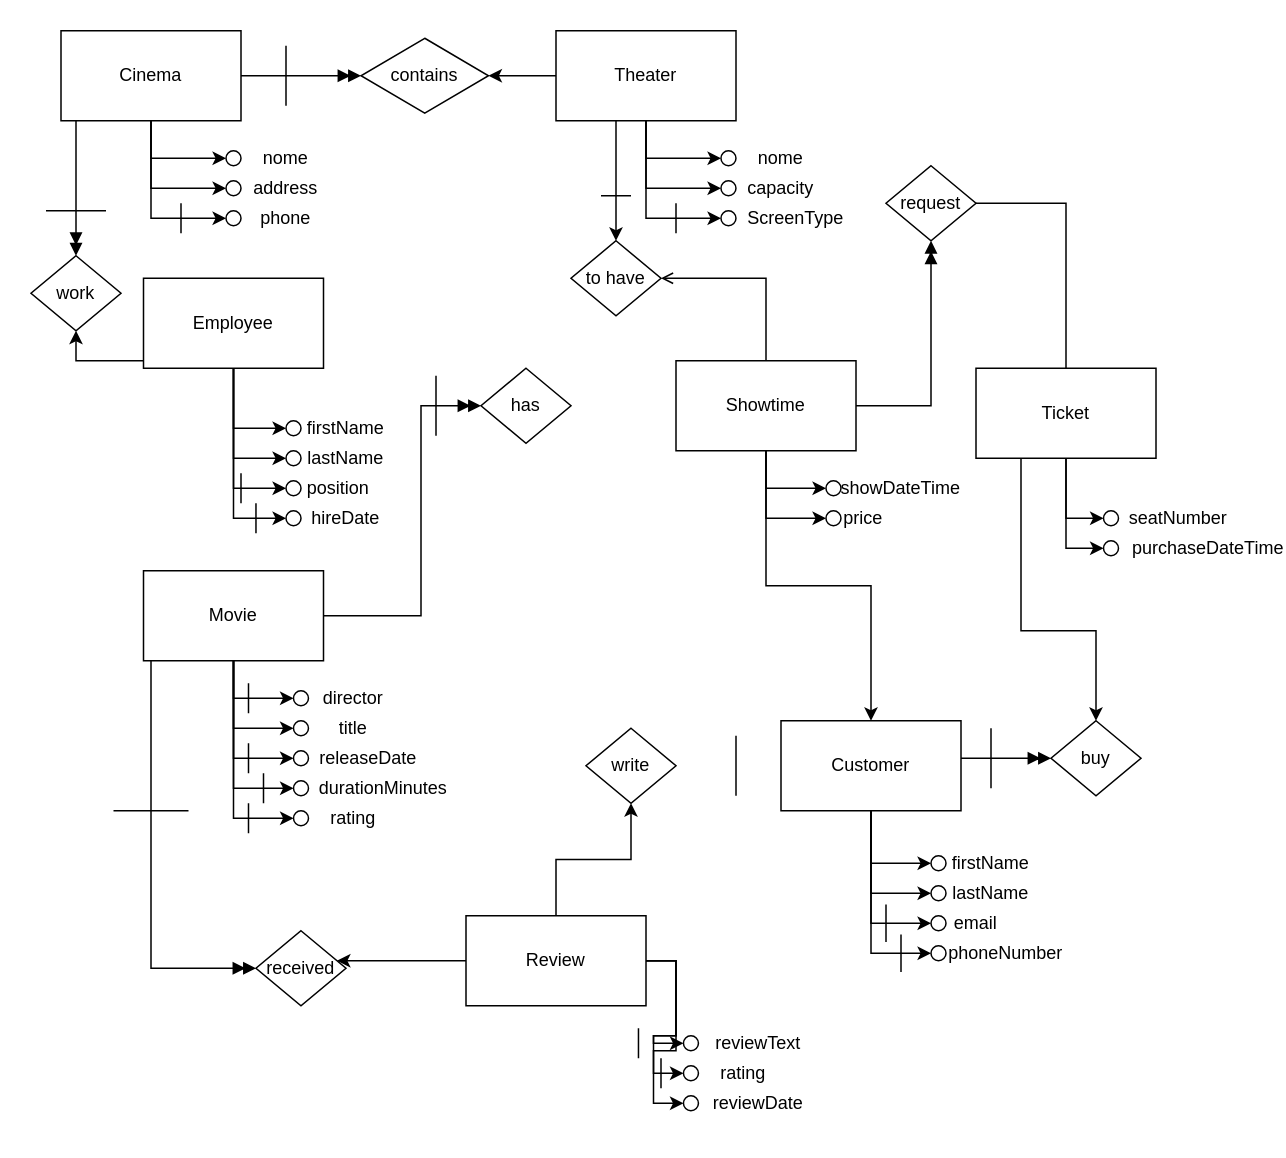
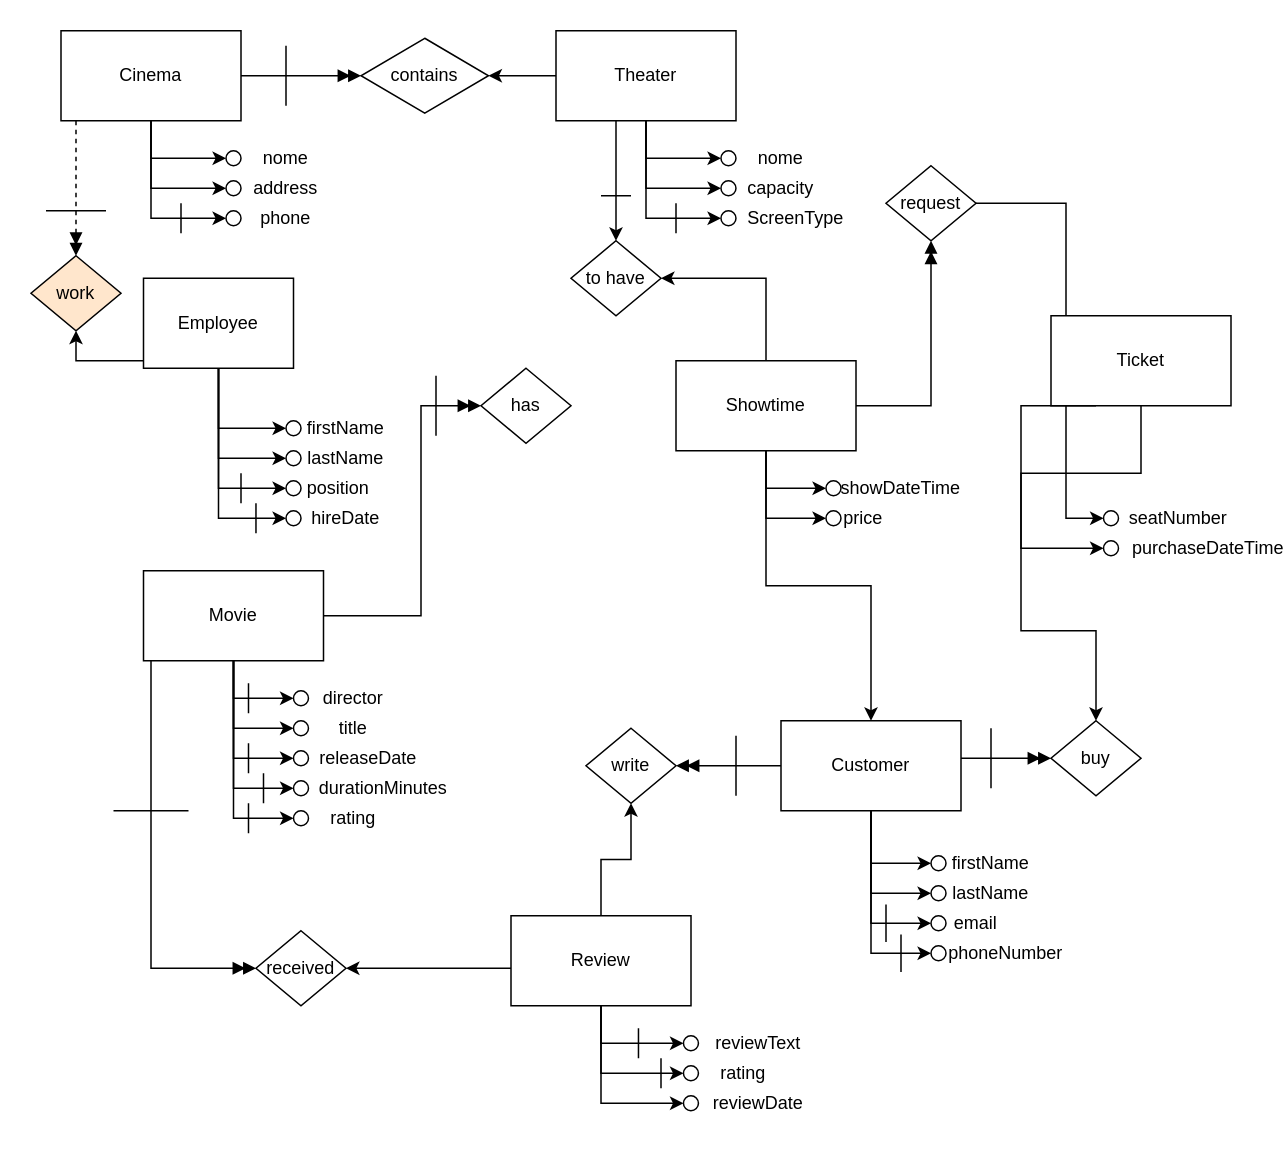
(76, 176) -> (76, 176)
(669, 278) -> (672, 278)
(76, 293) -> (76, 293)
(233, 323) -> (218, 323)
(1066, 413) -> (1141, 361)
none -> (740, 766)
(556, 961) -> (601, 961)
